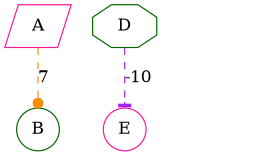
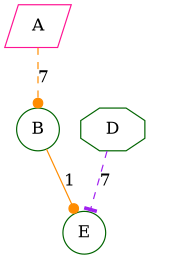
(138, 78) -> (106, 181)
(125, 129) -> (84, 233)
none -> (59, 177)
